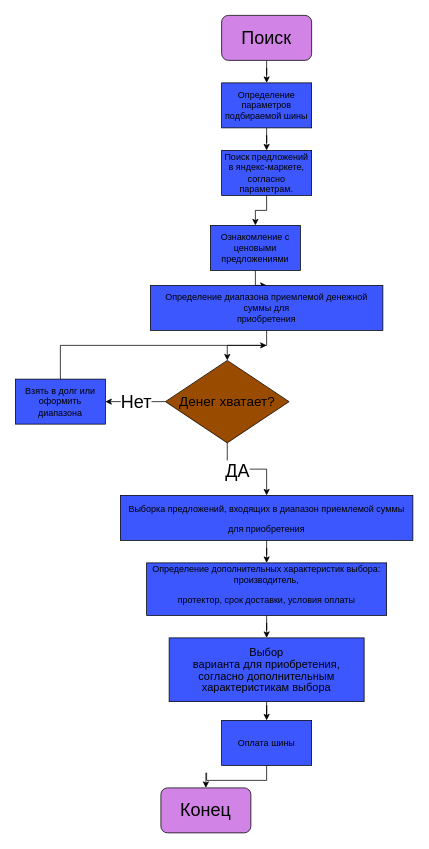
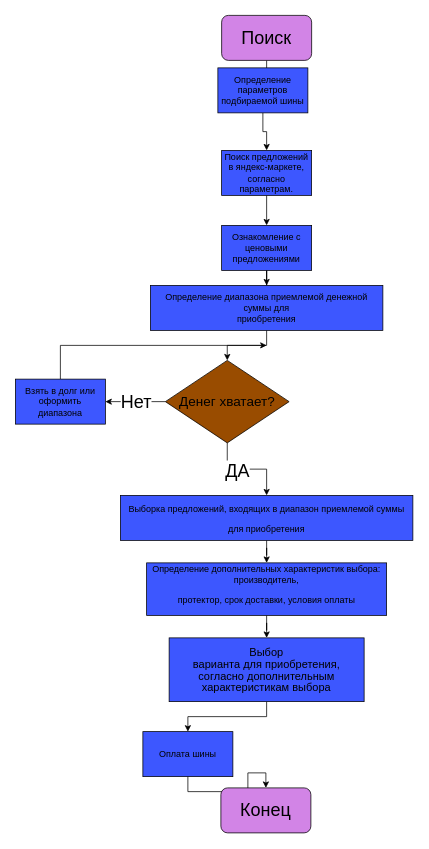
(267, 105) -> (263, 90)
(255, 248) -> (267, 248)
(267, 743) -> (188, 754)
(206, 810) -> (266, 810)
